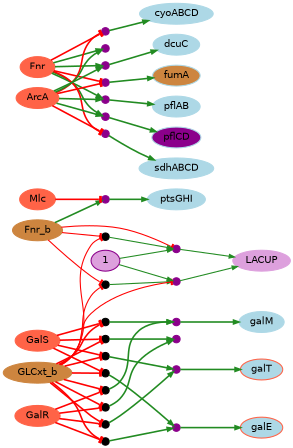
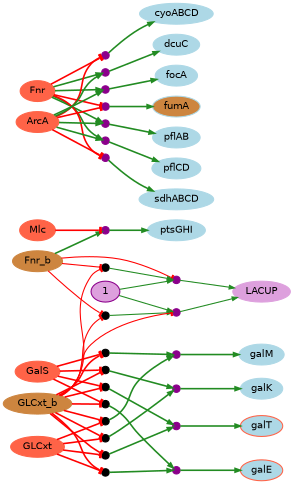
none -> (176, 76)
(176, 137) -> (176, 168)
none -> (262, 389)
(38, 416) -> (38, 447)
